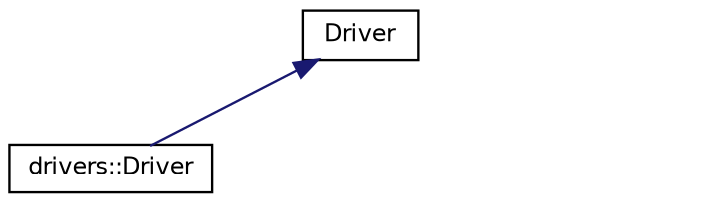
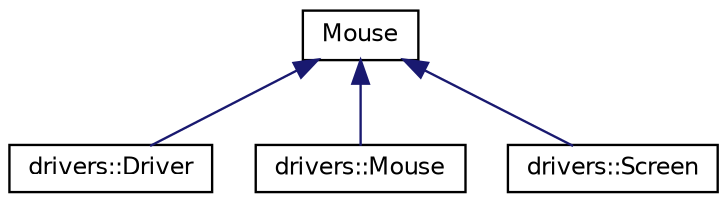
(361, 35) -> (361, 35)
none -> (361, 169)
none -> (613, 169)
